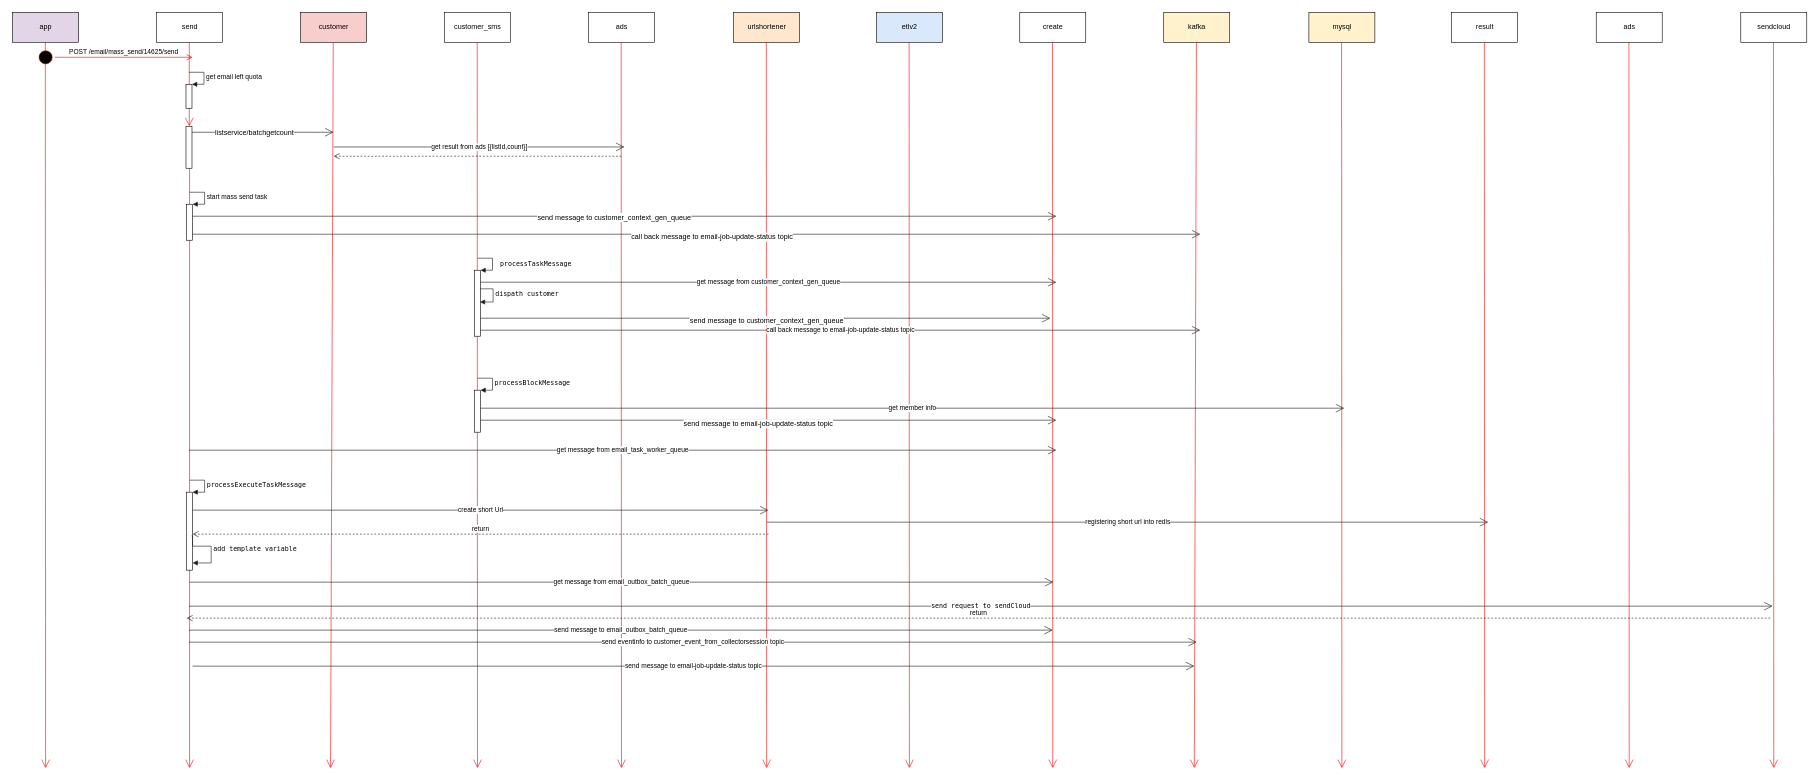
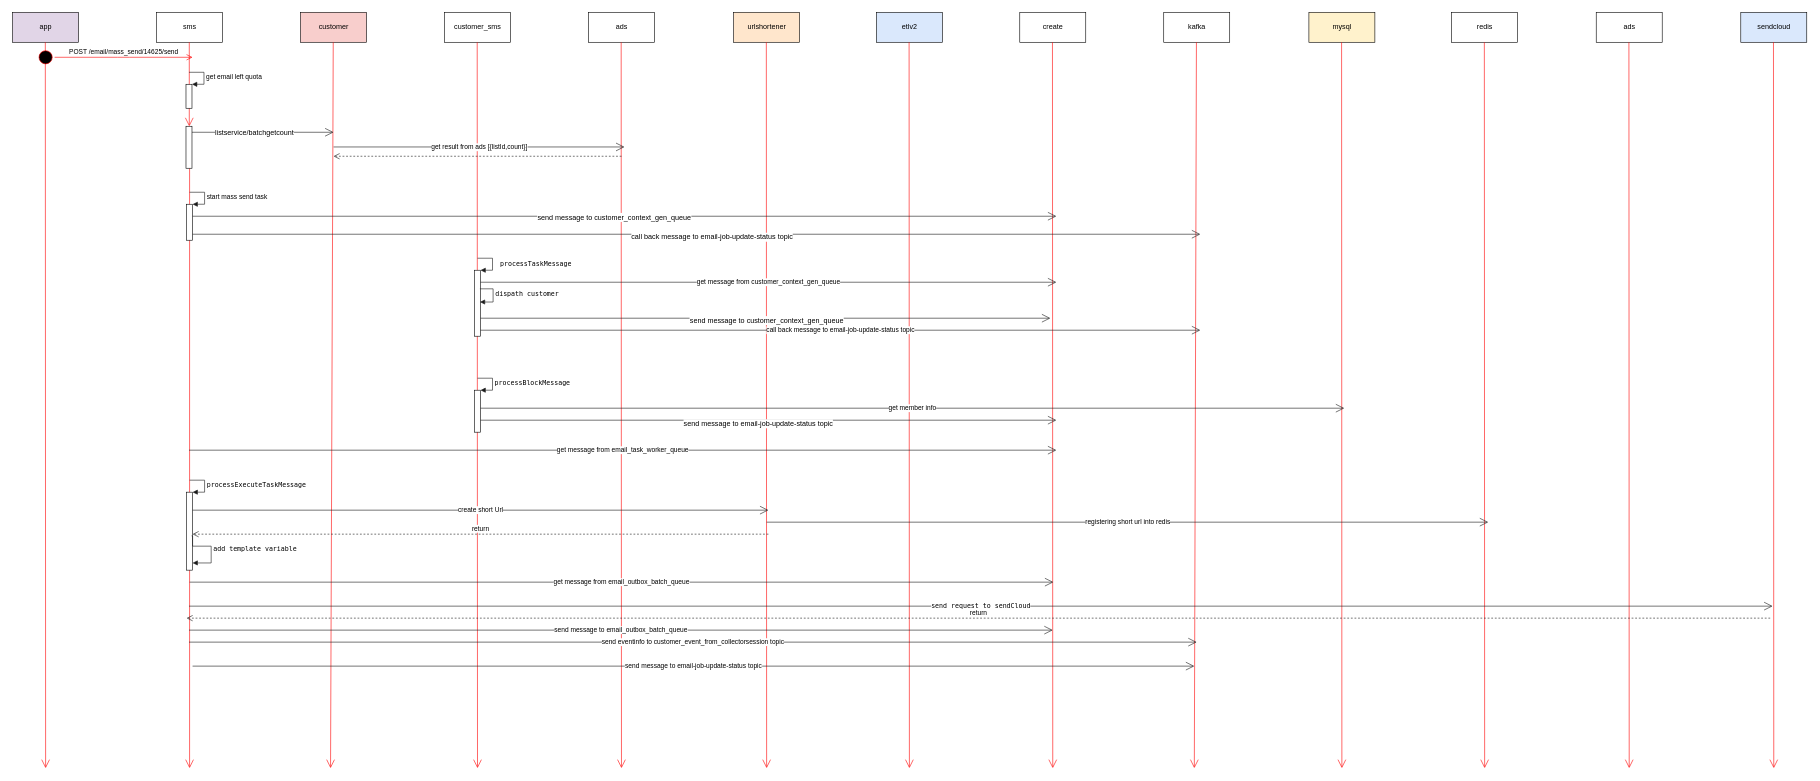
(190, 27) -> (190, 27)
(1197, 27) -> (1197, 27)
(1485, 27) -> (1485, 27)
(1774, 27) -> (1774, 27)
